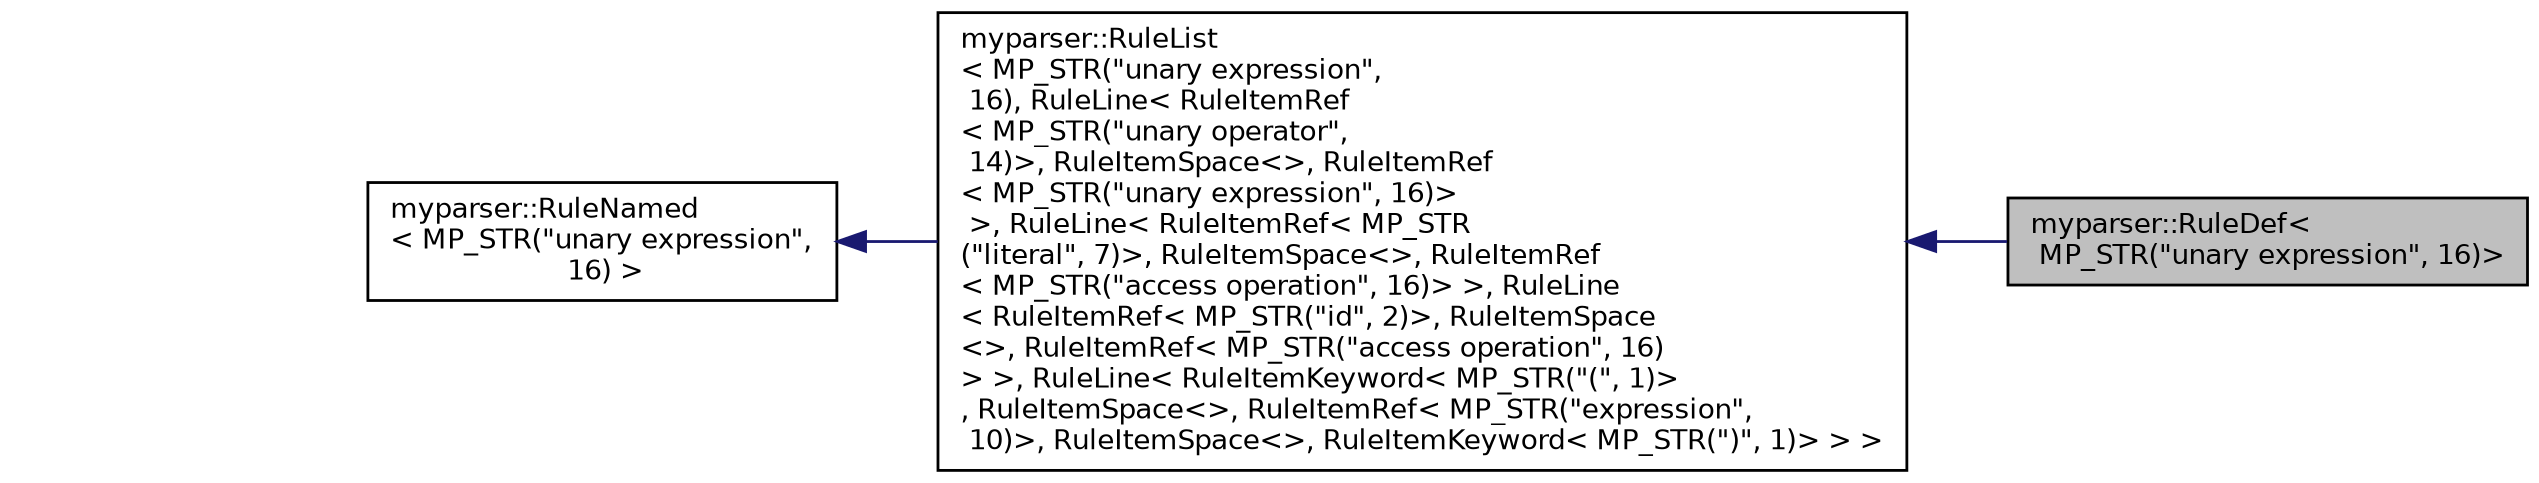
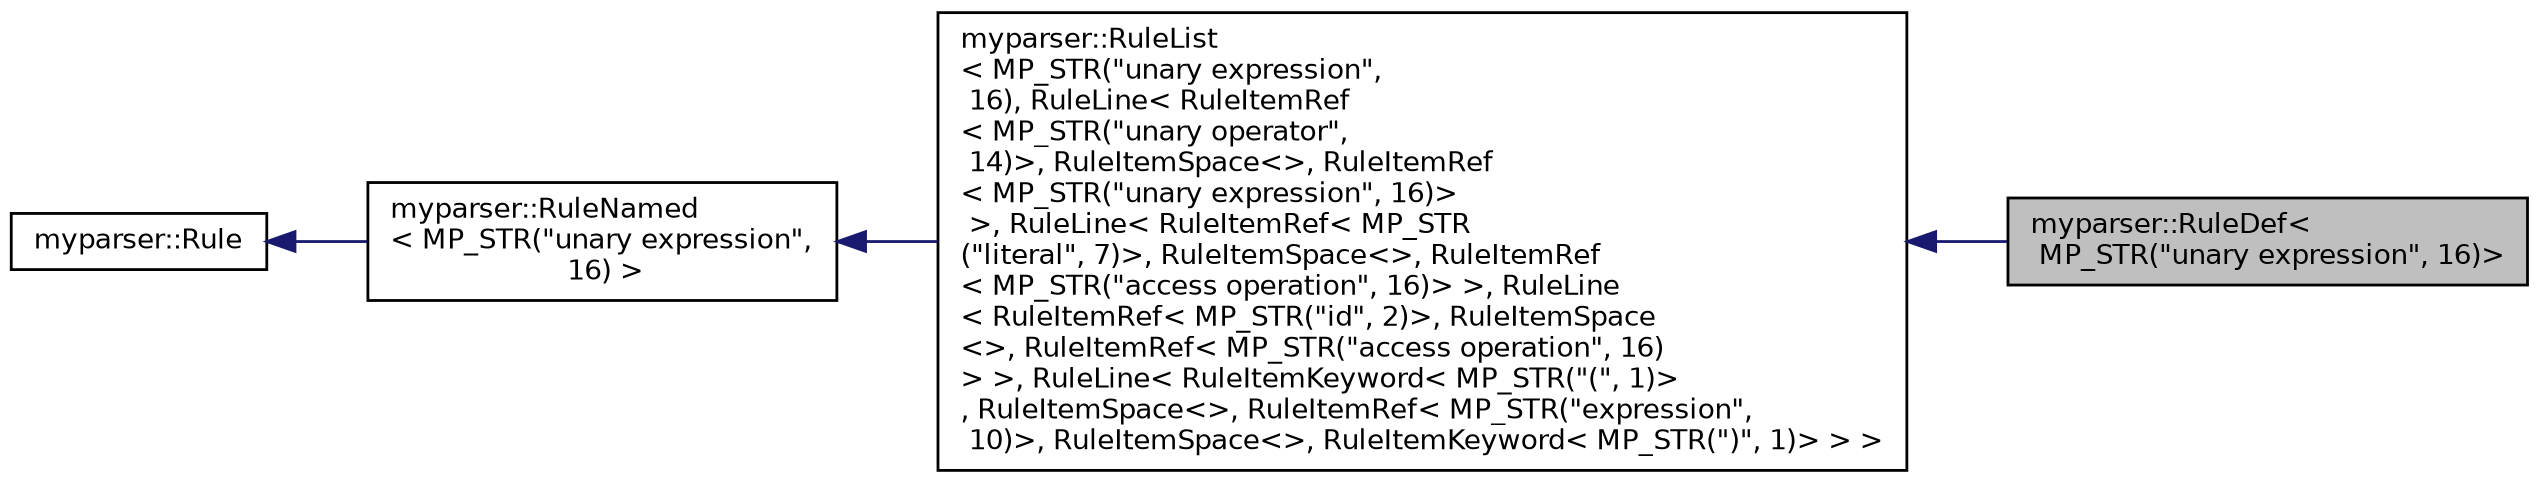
none -> (139, 242)
